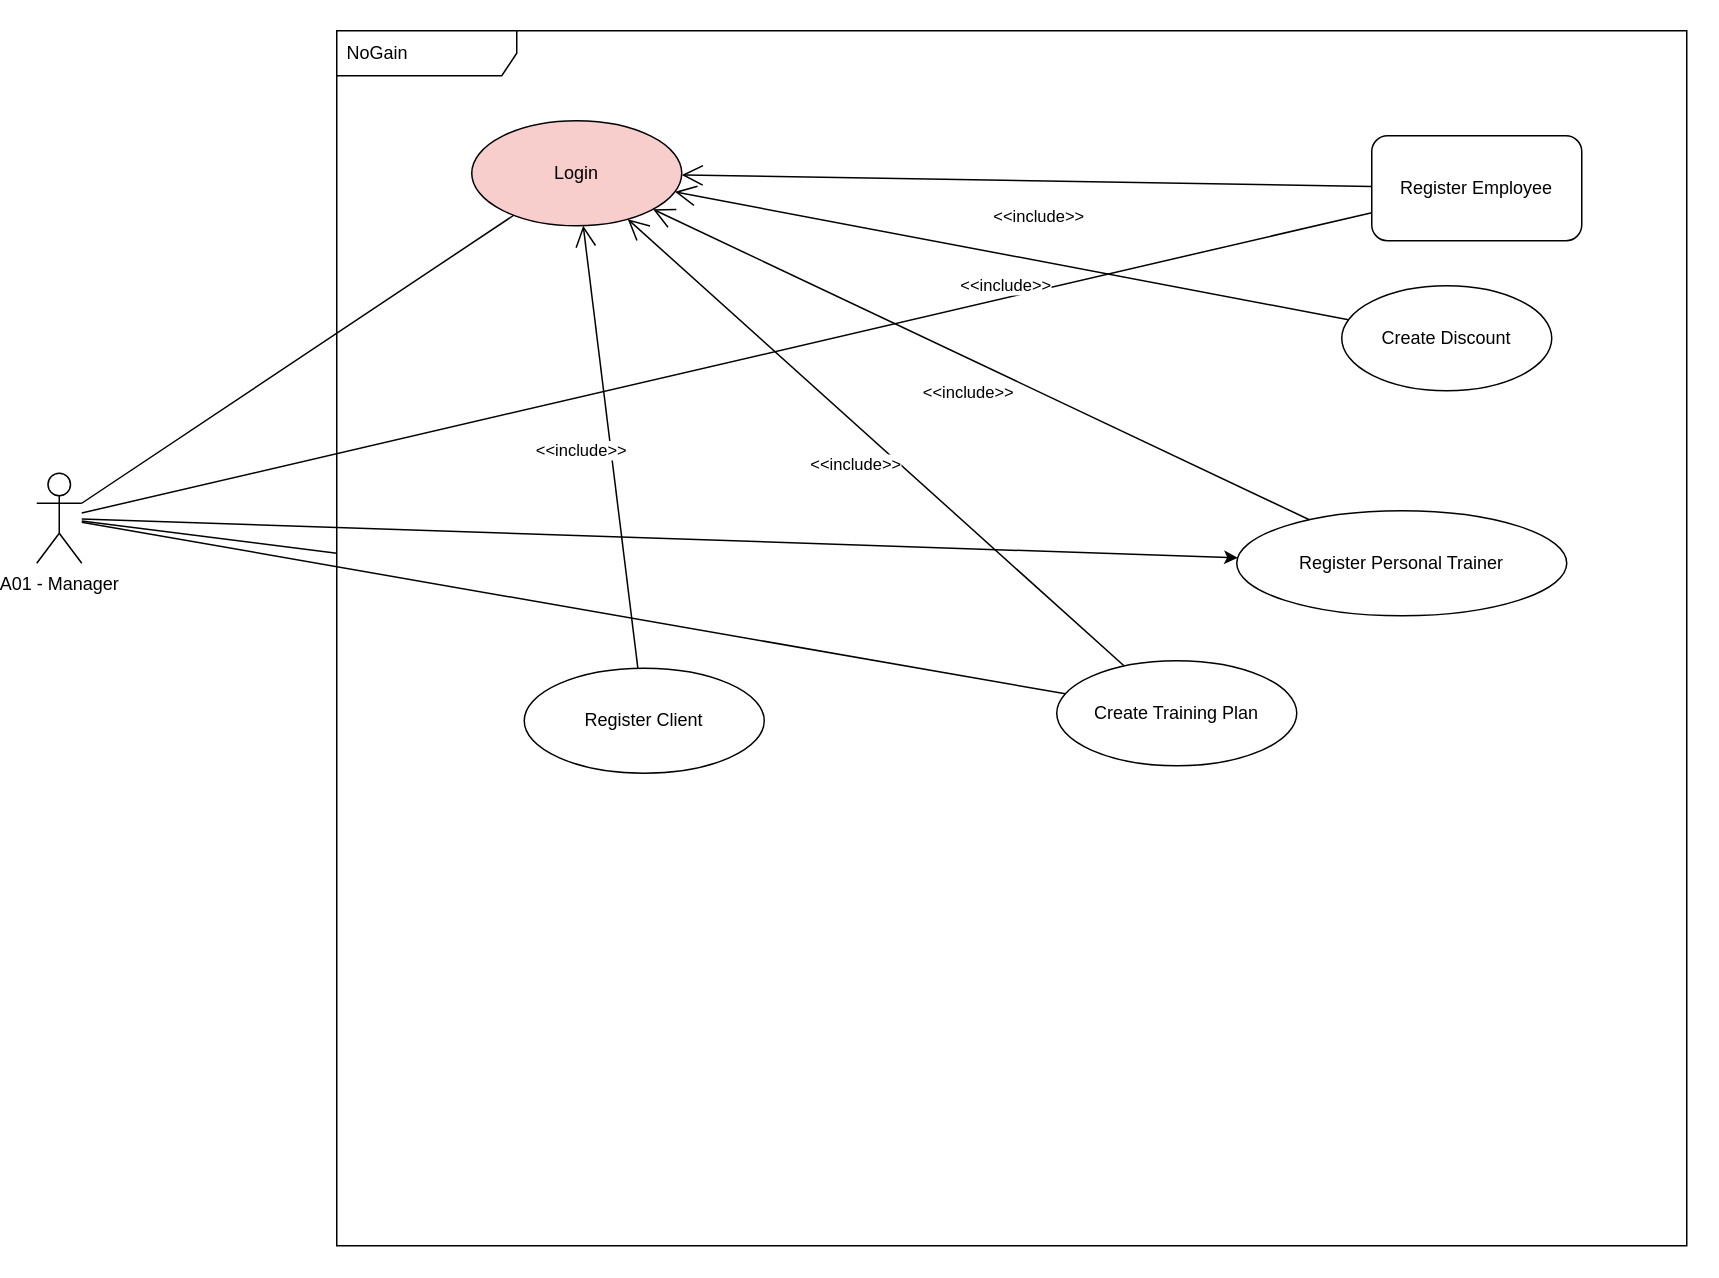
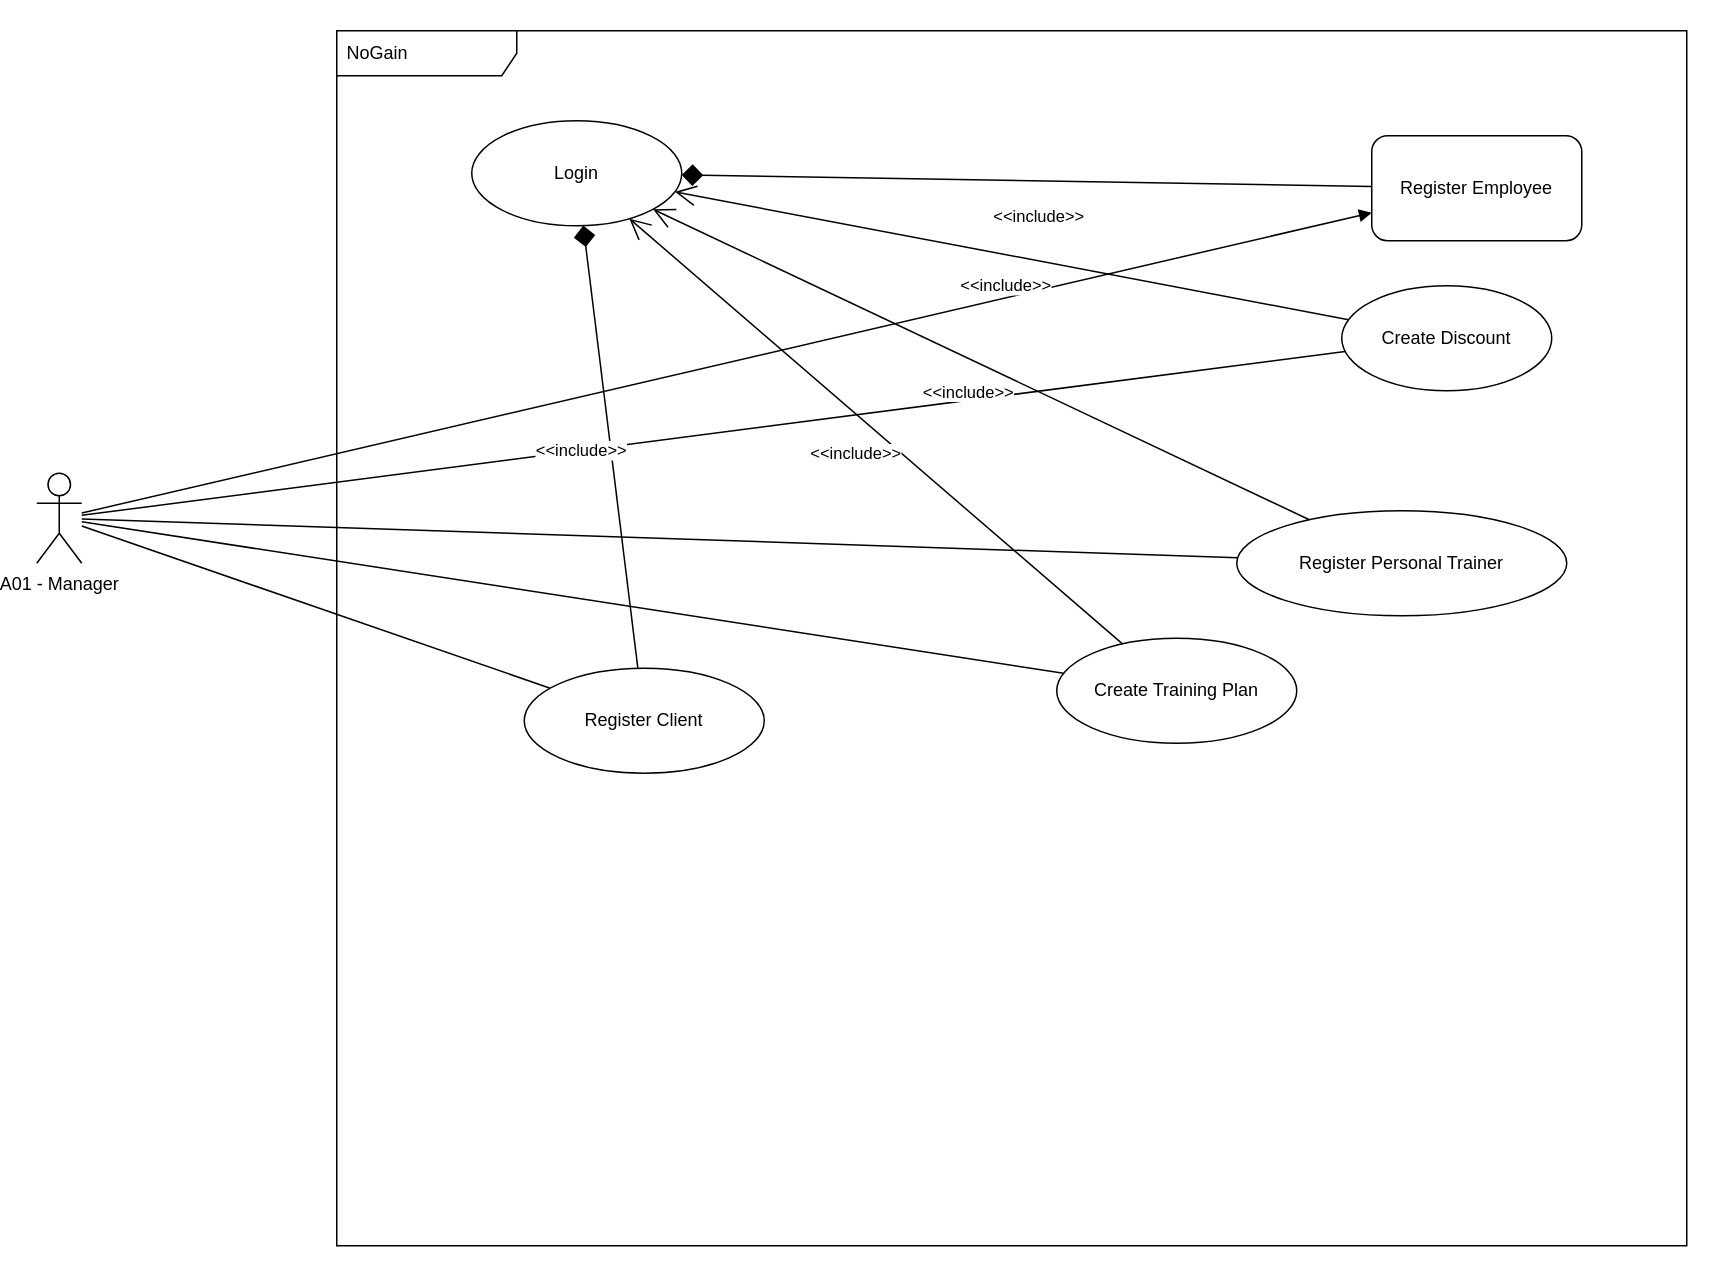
(577, 173) -> (577, 173)
(694, 175) -> (703, 175)
(1364, 215) -> (1358, 216)
(585, 238) -> (586, 247)
(297, 360) -> none
none -> (309, 486)
(217, 538) -> (315, 607)
(1226, 557) -> (1230, 557)
(1177, 713) -> (1177, 691)
